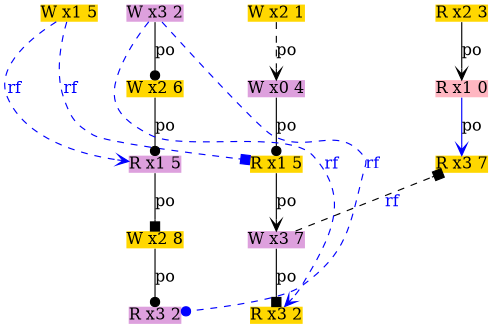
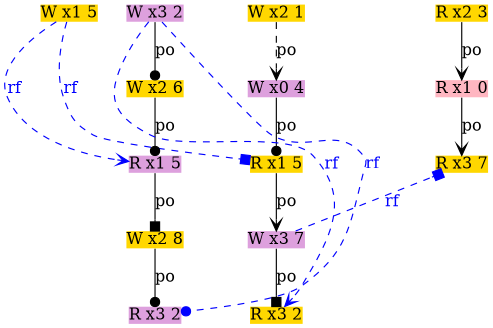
(462, 121) -> (462, 121)
(364, 204) -> (364, 204)
